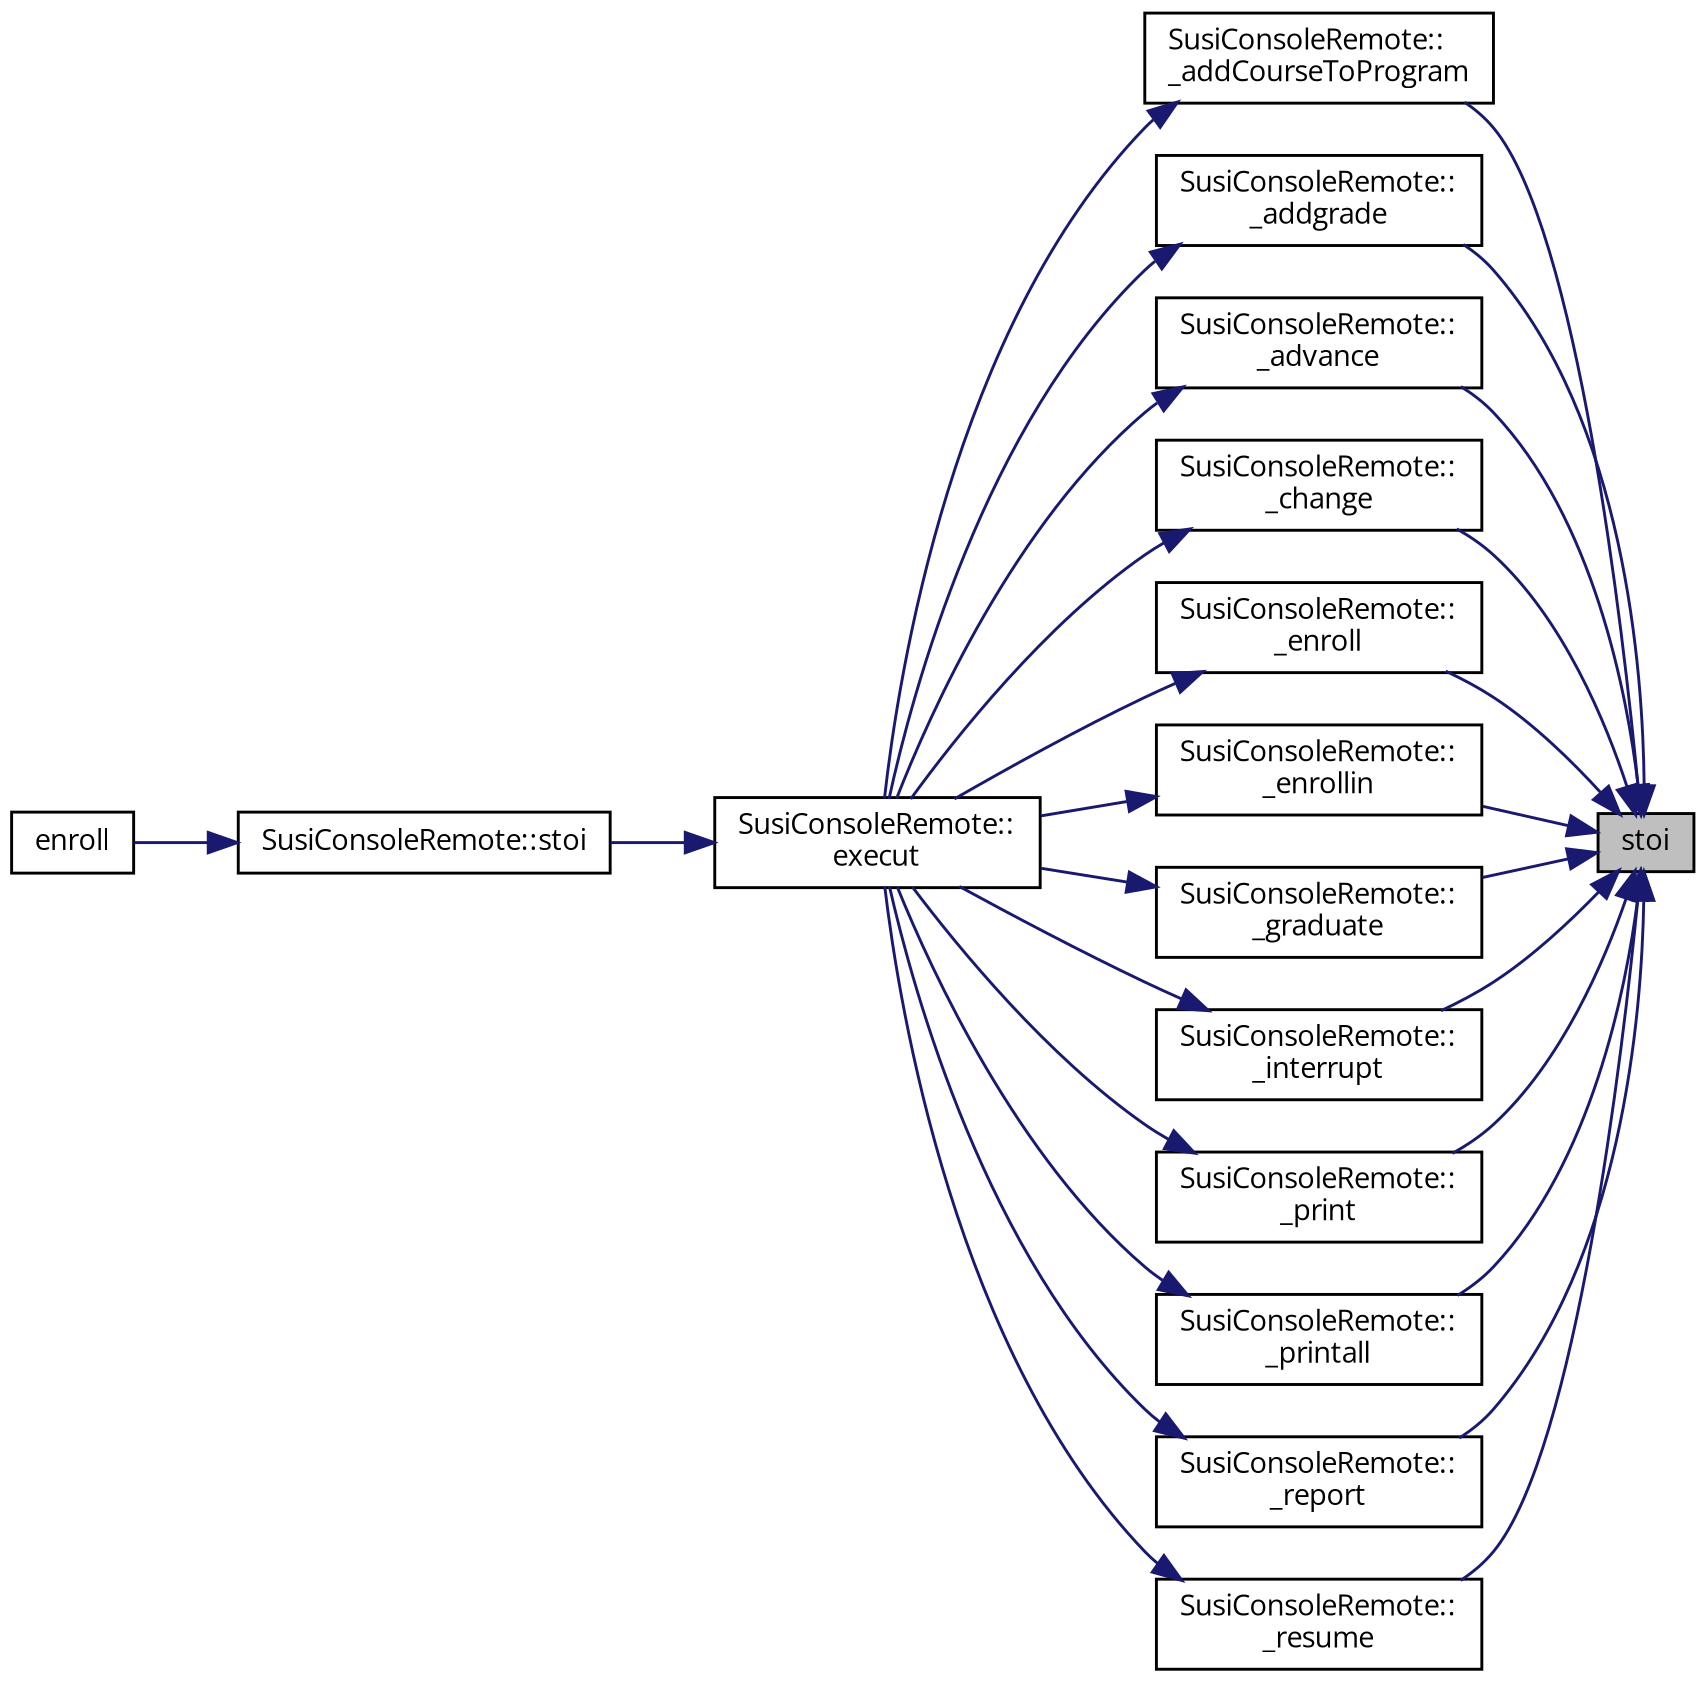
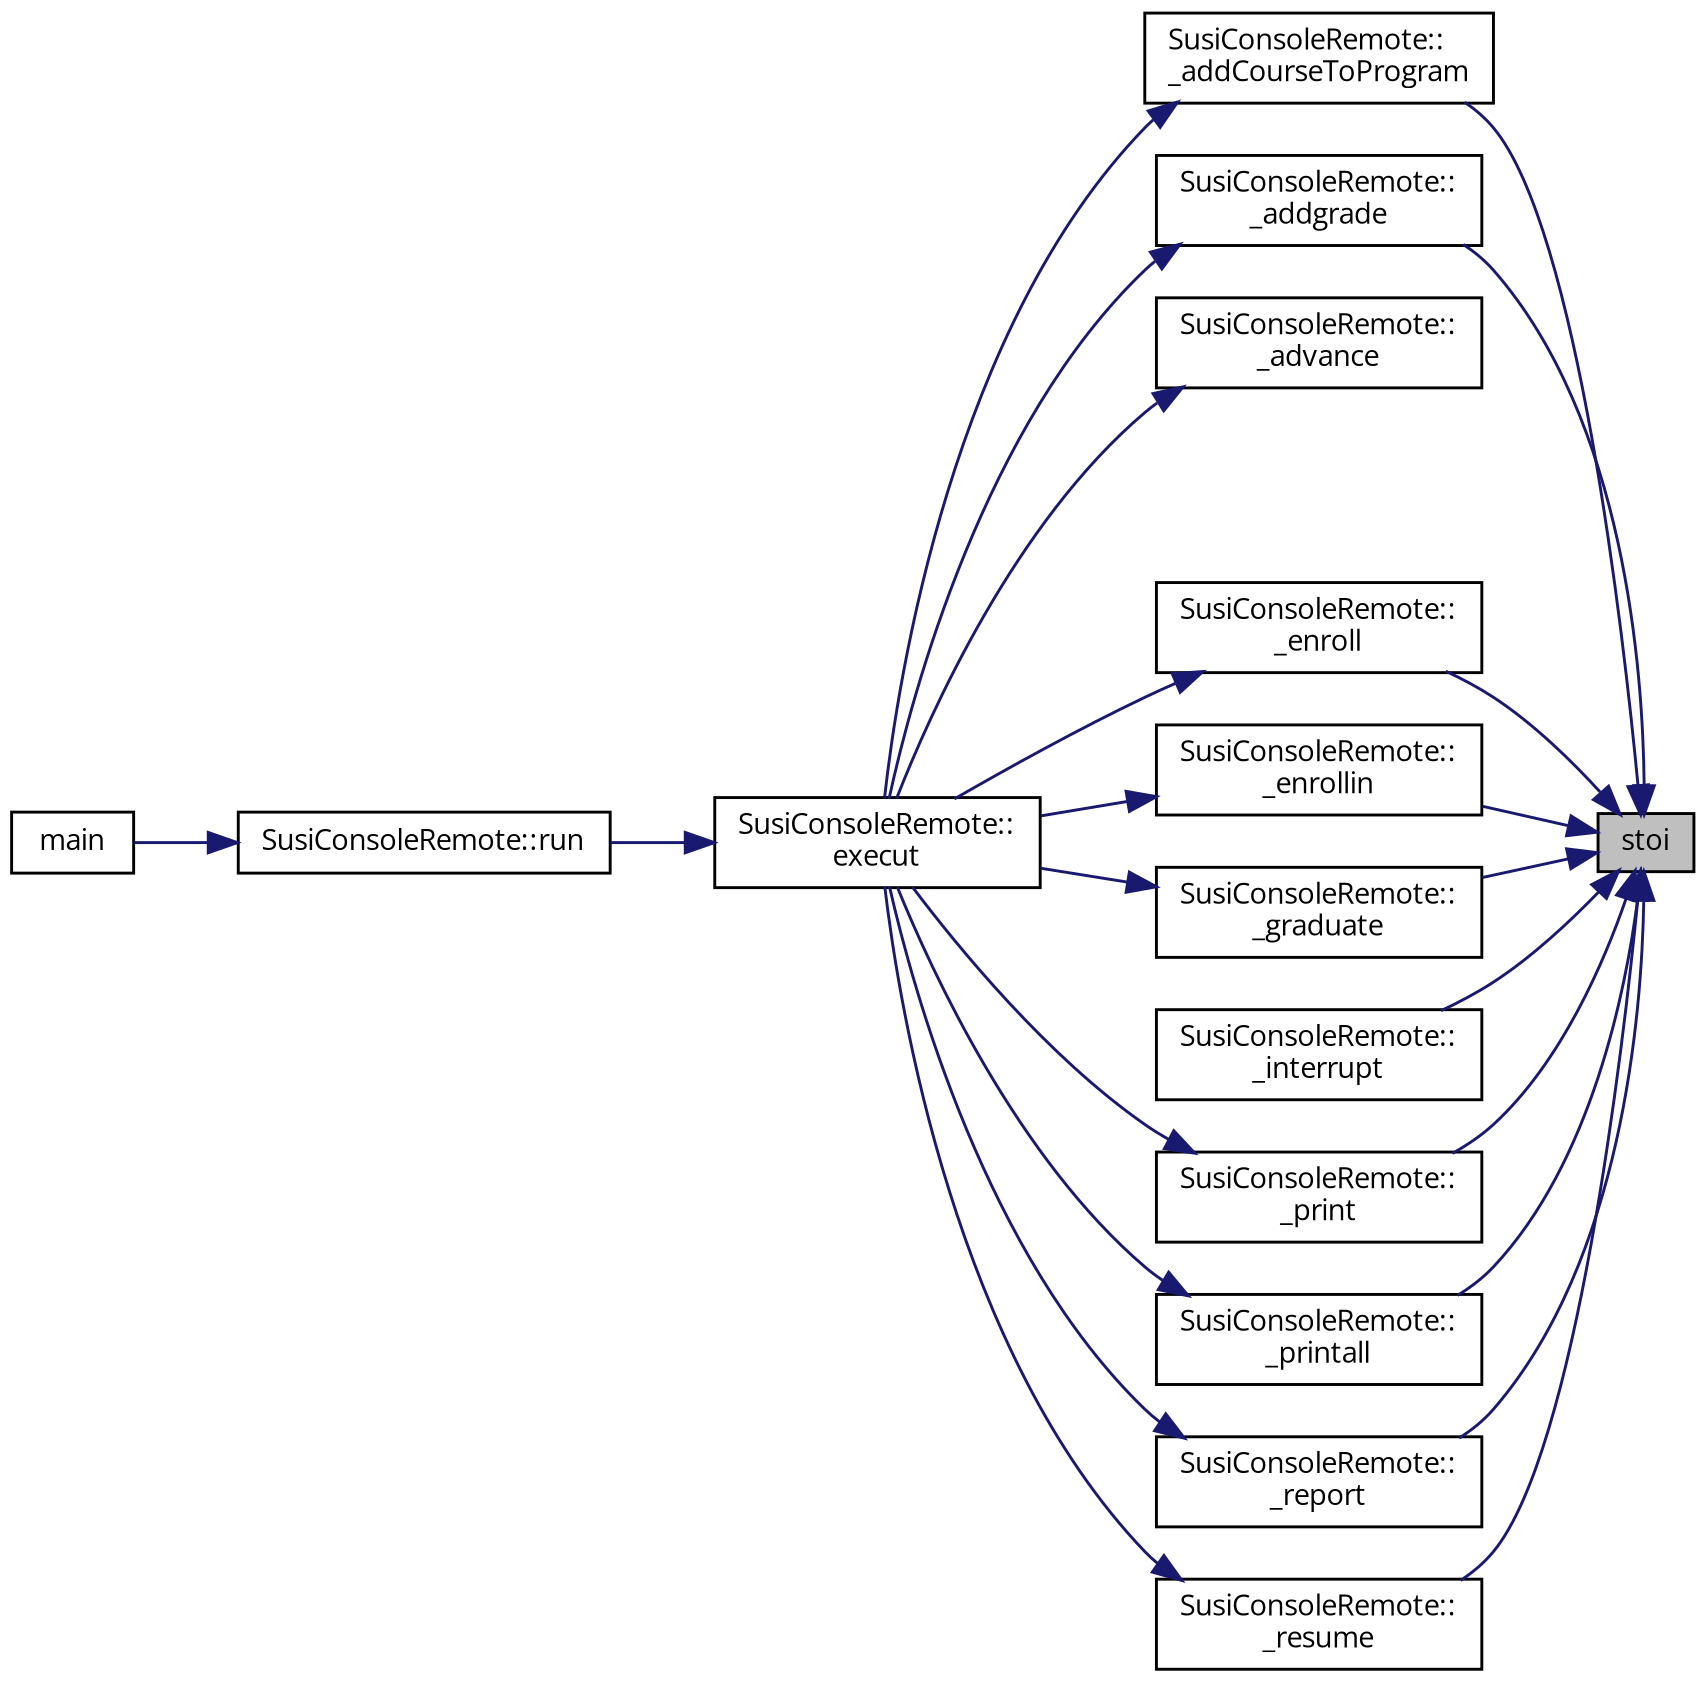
(1319, 485) -> none
(1586, 568) -> none
(73, 843) -> (73, 843)
(424, 843) -> (424, 843)
(1069, 945) -> none
